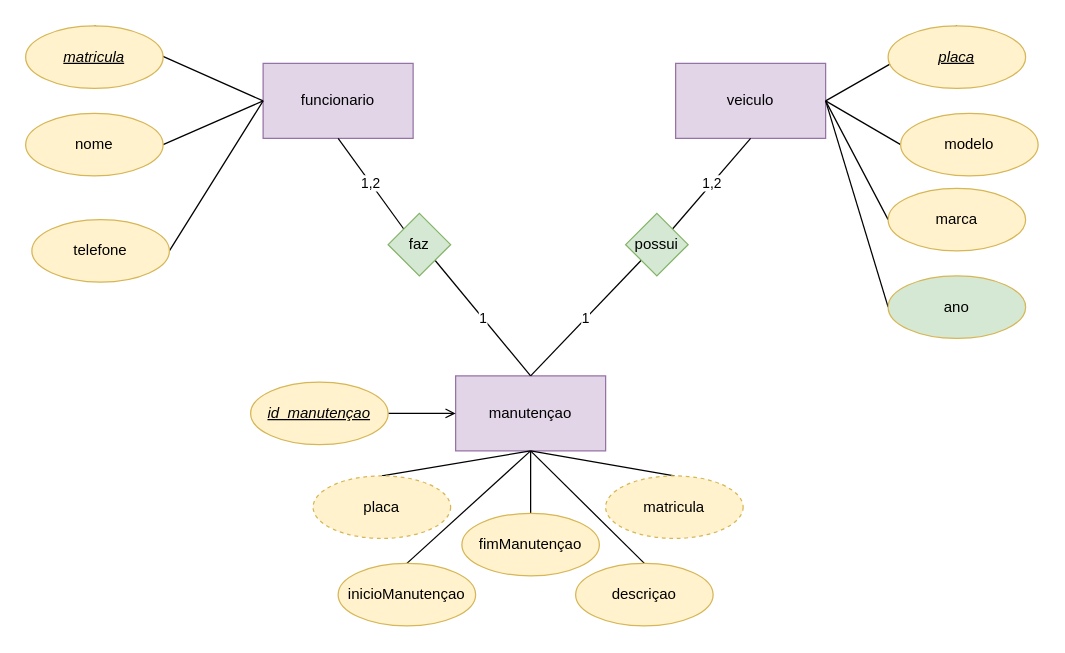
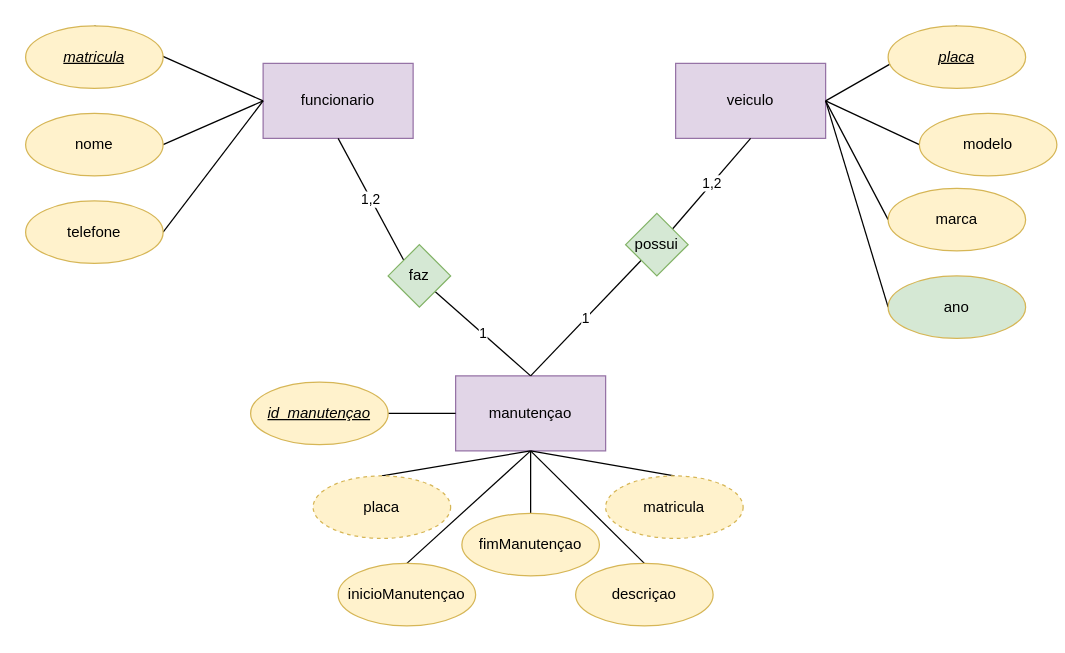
(969, 144) -> (988, 144)
(419, 244) -> (419, 276)
(101, 251) -> (94, 232)
(450, 413) -> (451, 413)
